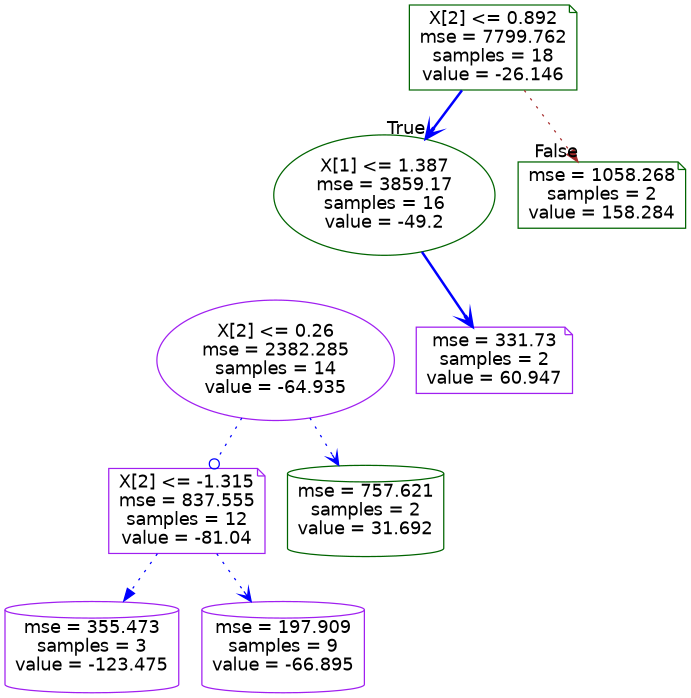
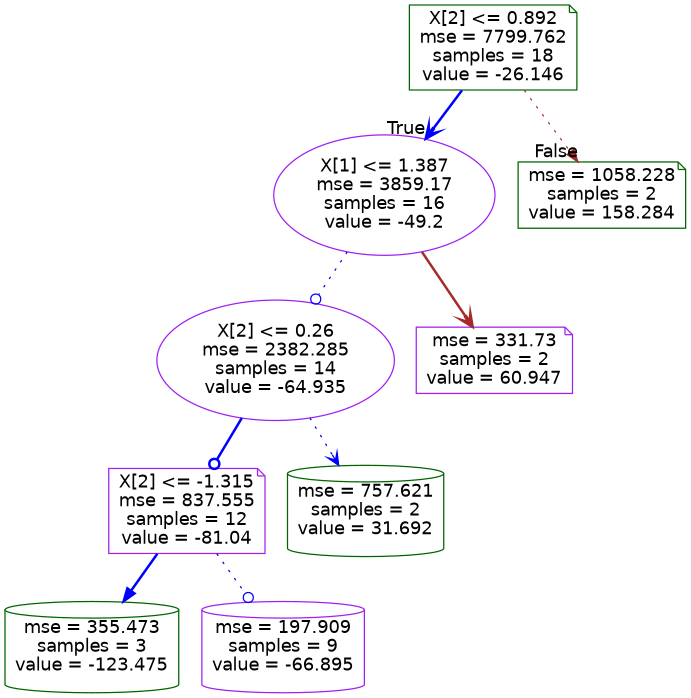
(384, 195) -> (384, 195)
(602, 195) -> (602, 195)
none -> (333, 273)
(444, 284) -> (444, 284)
(229, 439) -> (229, 439)
(144, 572) -> (144, 572)
(230, 573) -> (230, 573)
(92, 647) -> (92, 647)
